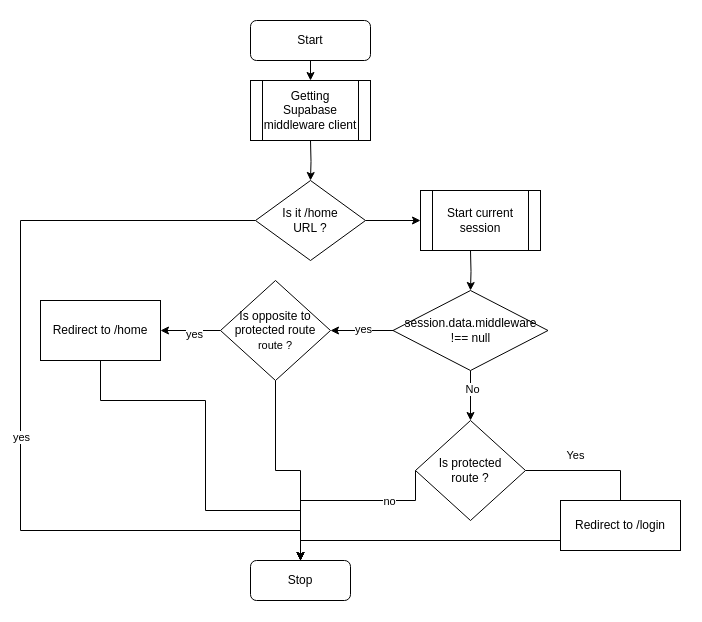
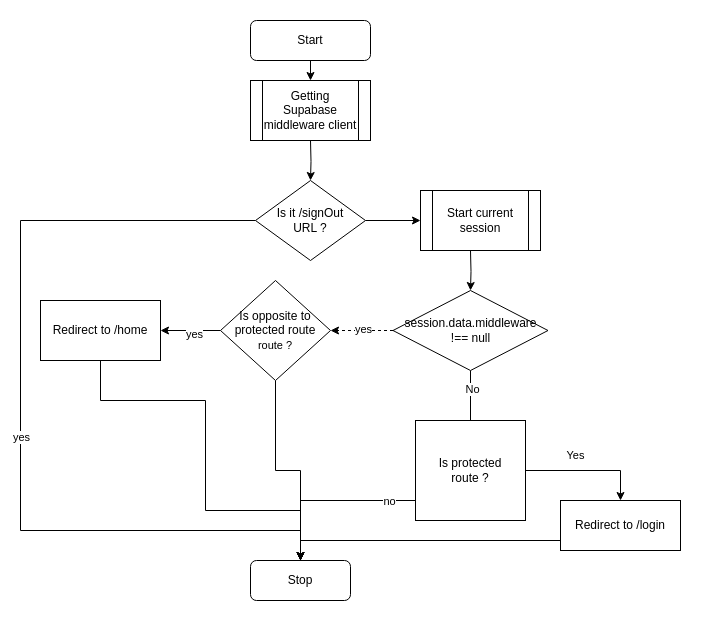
(311, 221) -> (311, 221)
(382, 331) -> (382, 331)
(471, 412) -> (471, 416)
(471, 471) -> (471, 471)
(621, 495) -> (621, 492)
